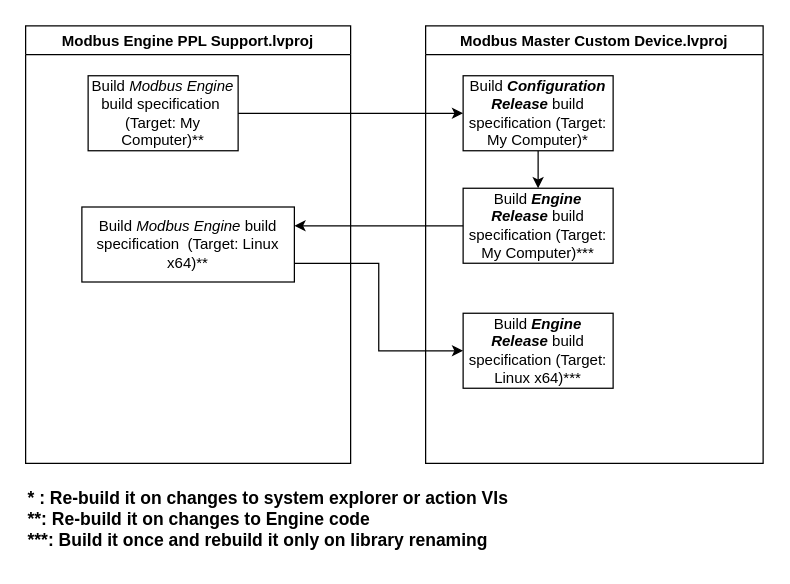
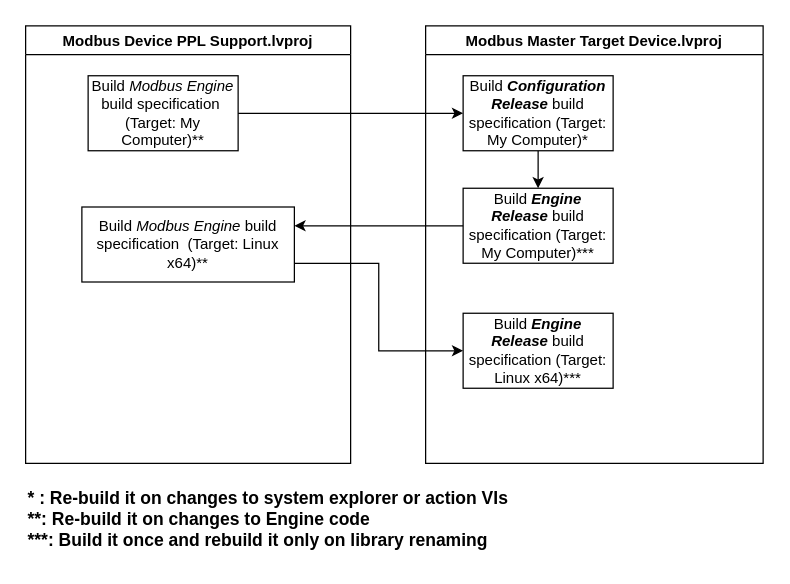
(188, 41) -> (188, 41)
(594, 41) -> (594, 41)
